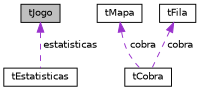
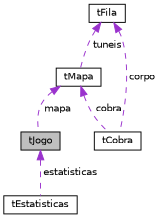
(179, 45) -> (141, 77)
none -> (86, 49)
none -> (39, 110)
